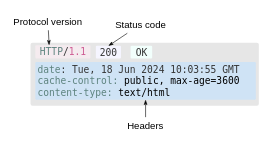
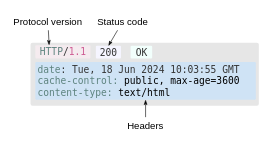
(141, 24) -> (123, 21)
